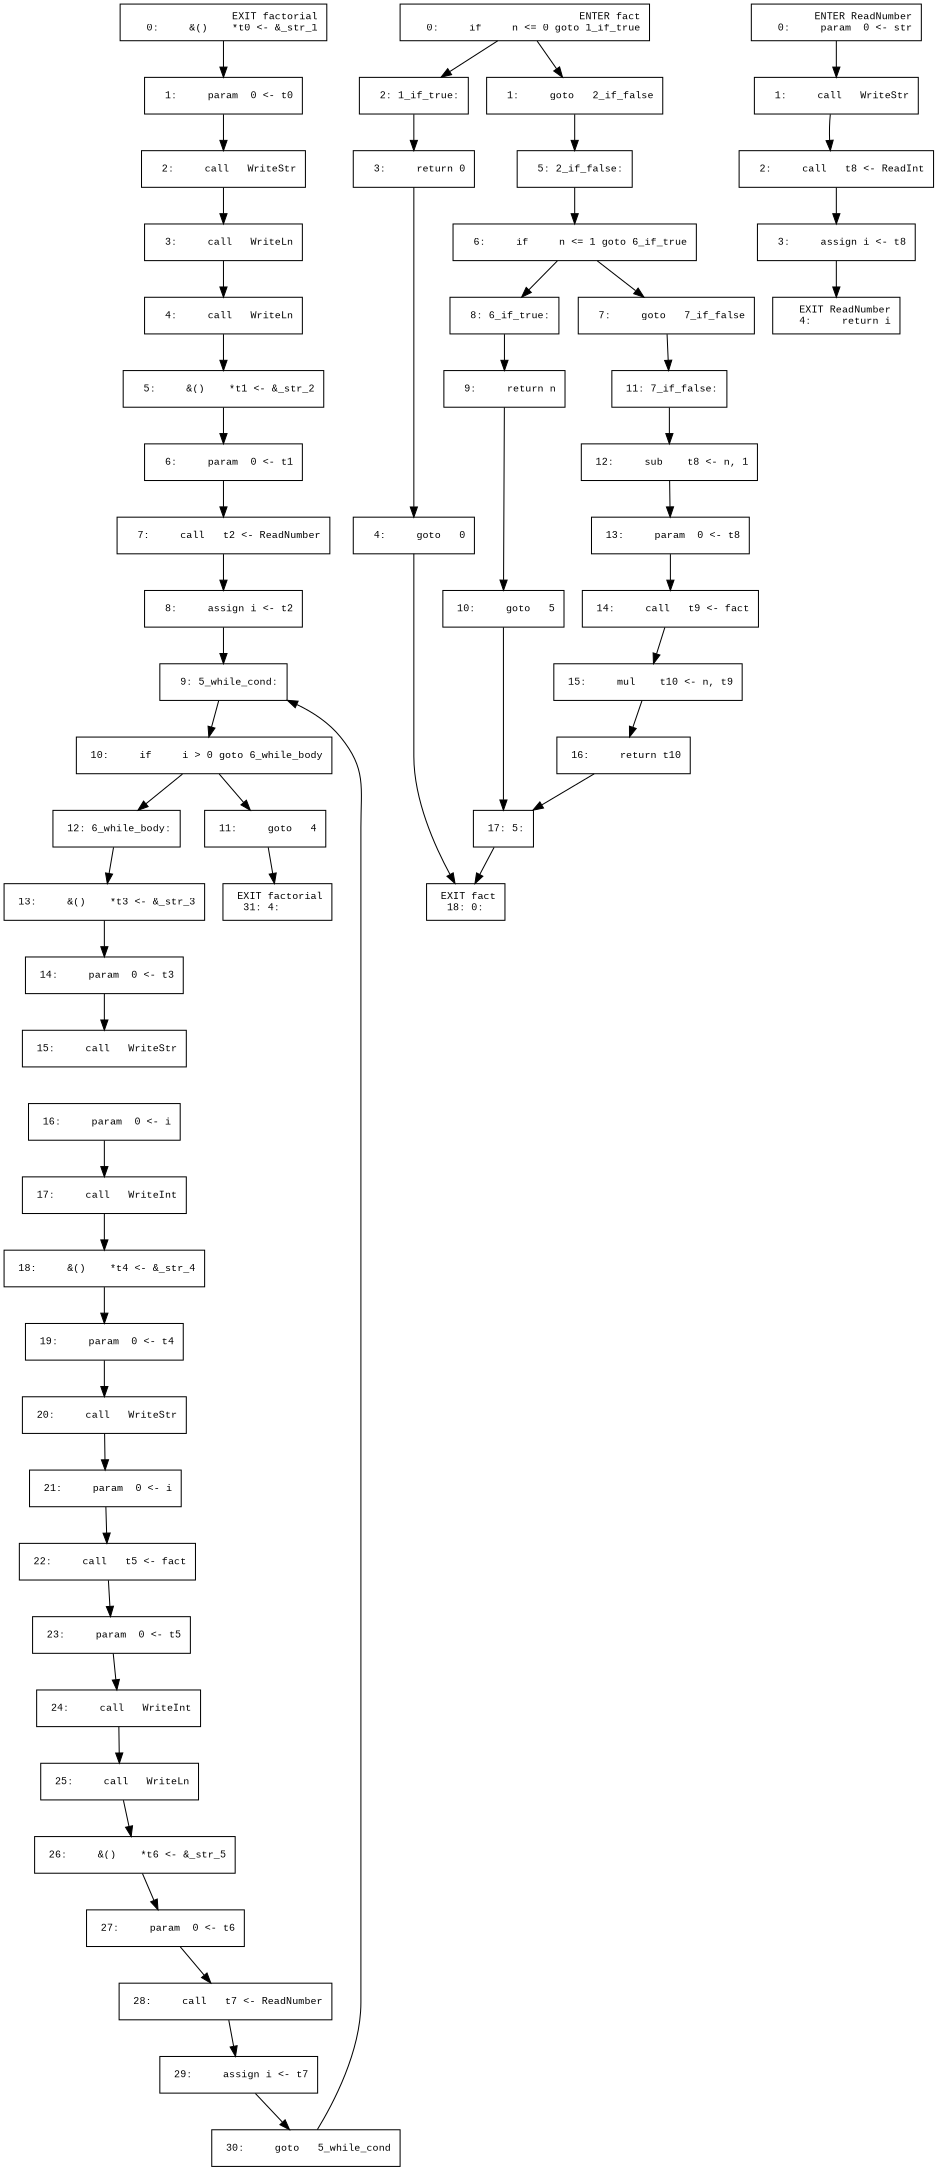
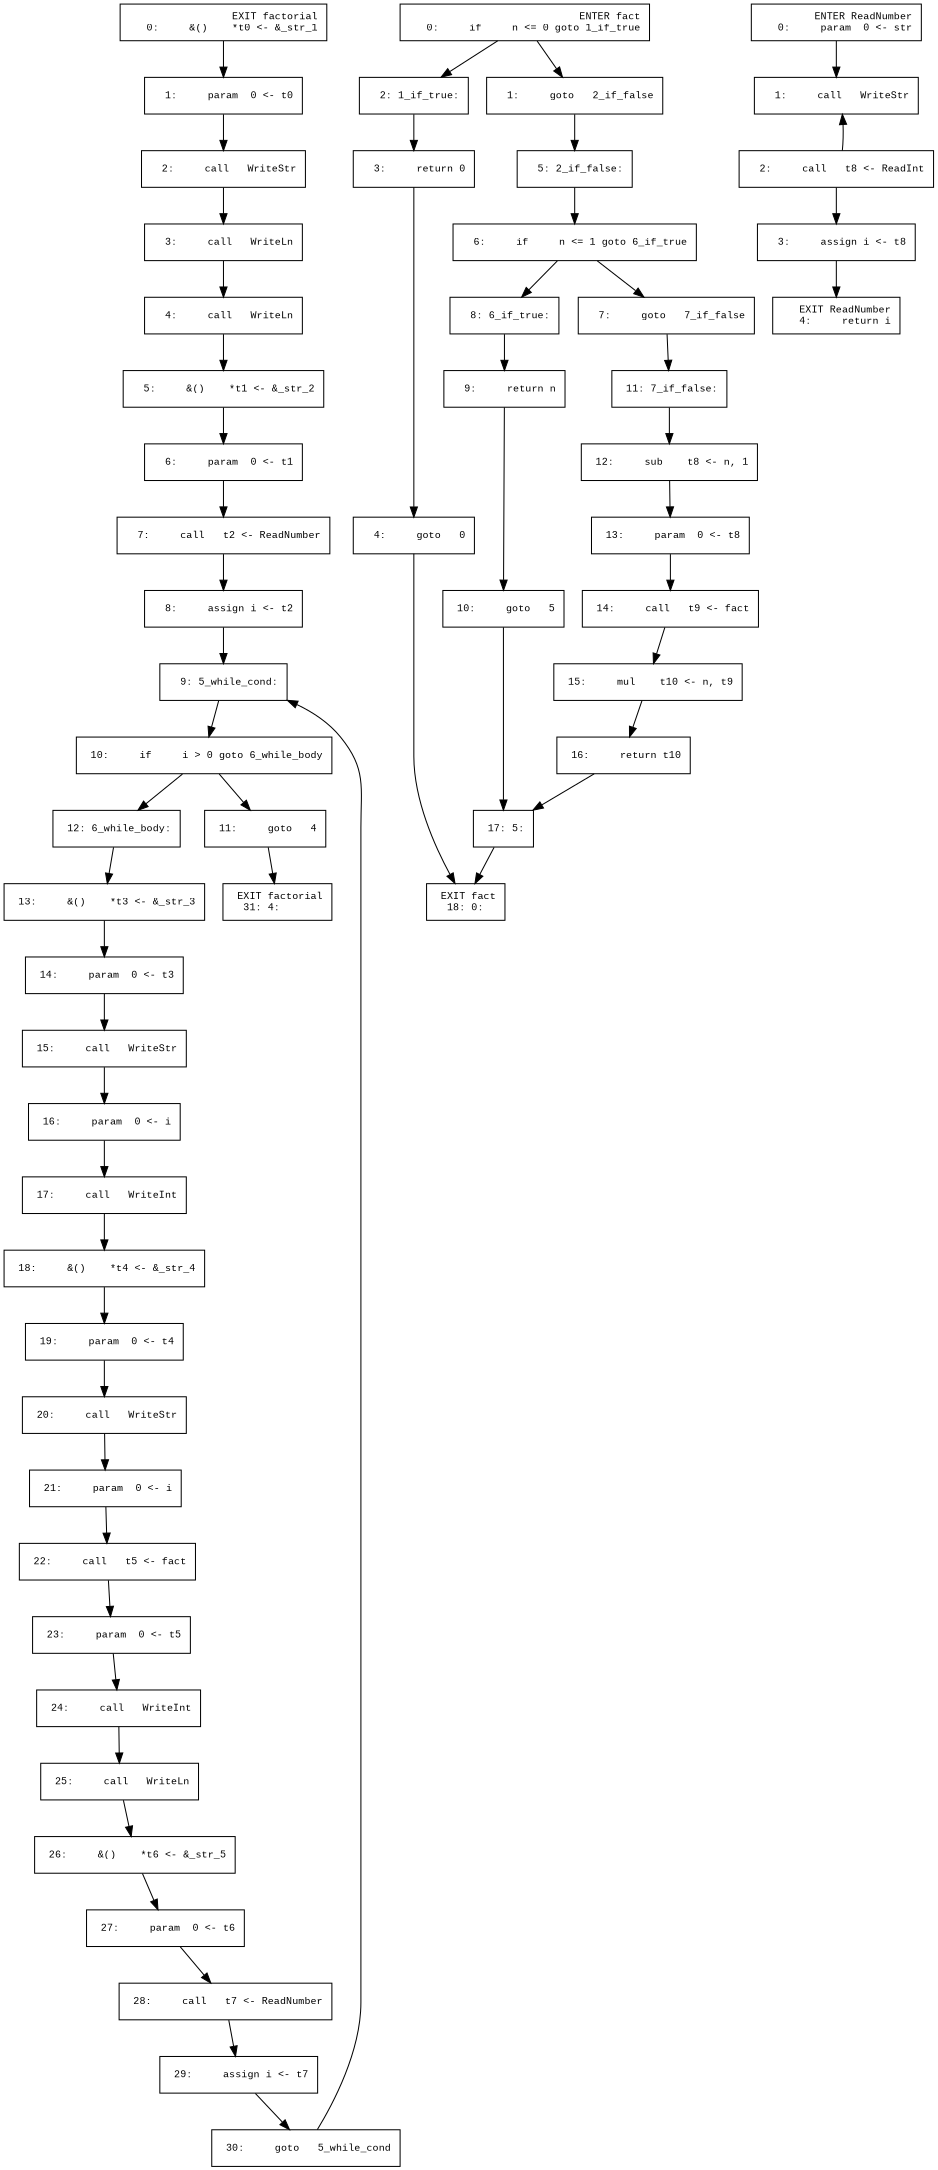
(830, 127) -> (843, 138)
none -> (104, 1080)
